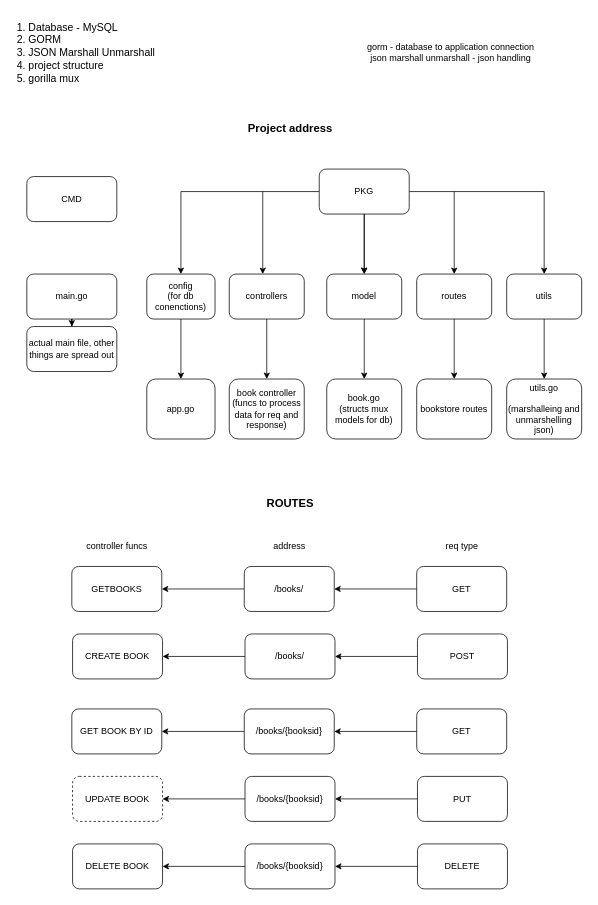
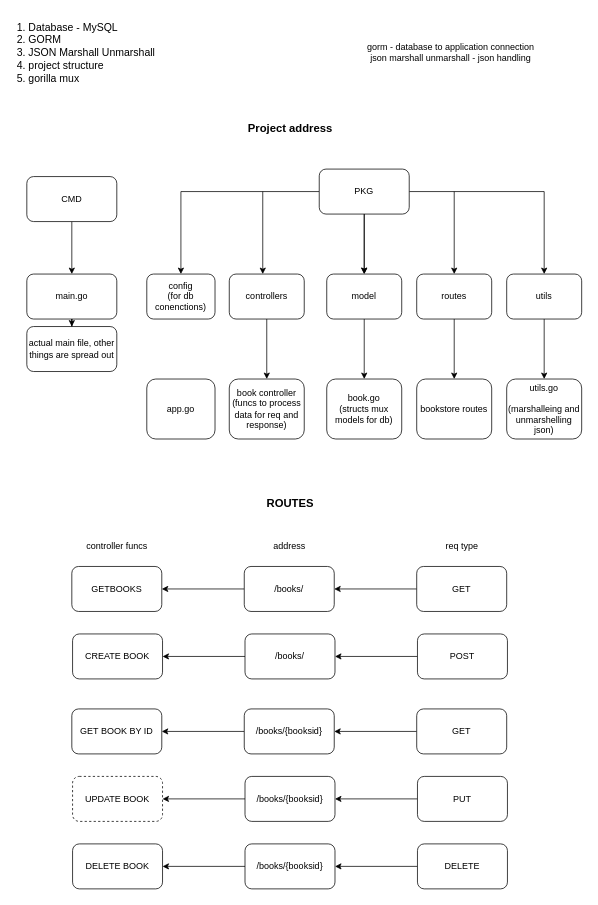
none -> (72, 245)
(181, 372) -> none
